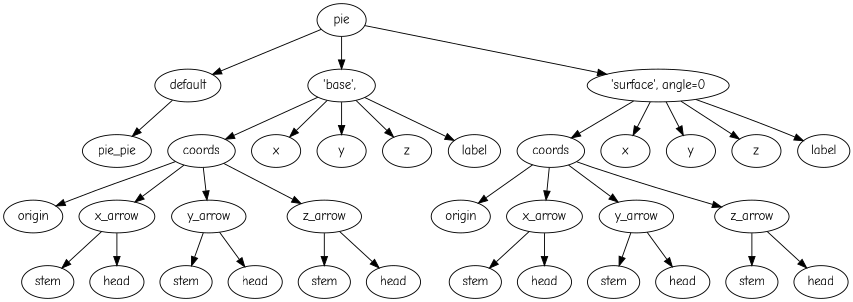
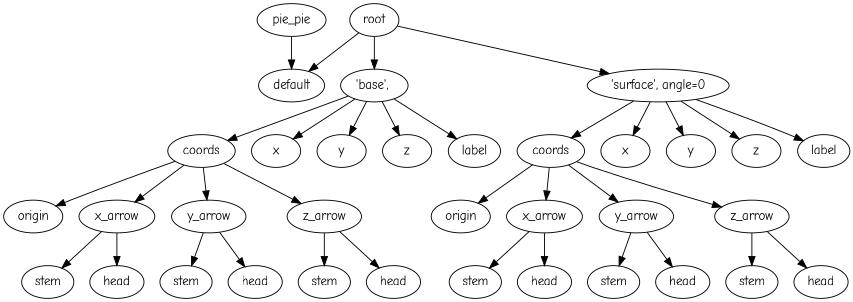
(342, 20) -> (374, 20)
(156, 115) -> (292, 48)
